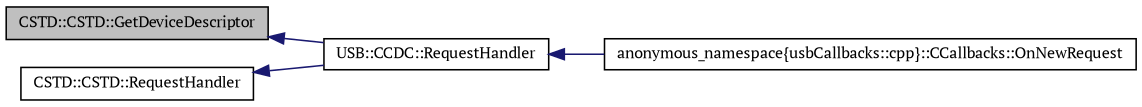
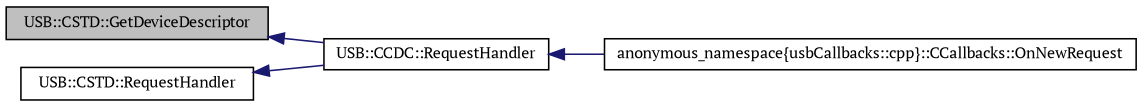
(137, 23) -> (137, 23)
(137, 84) -> (137, 84)
